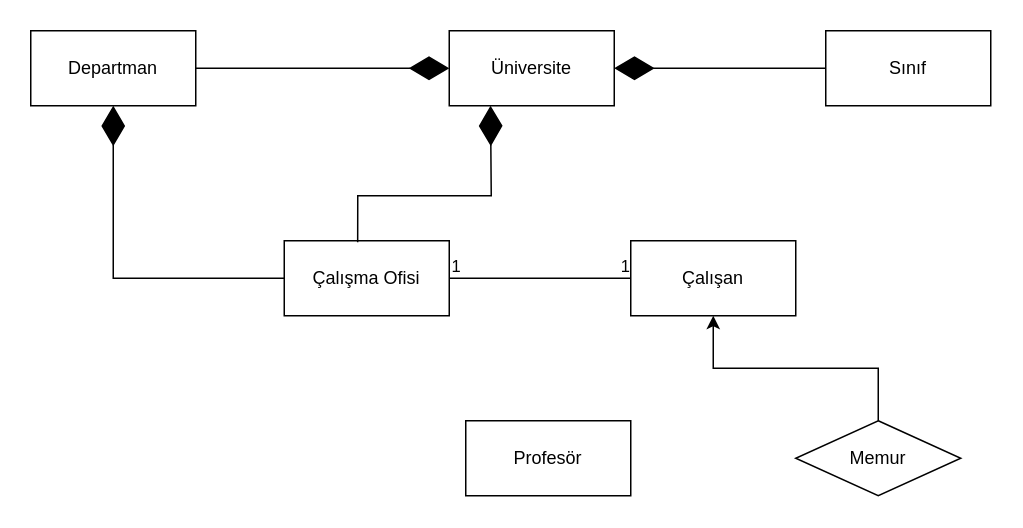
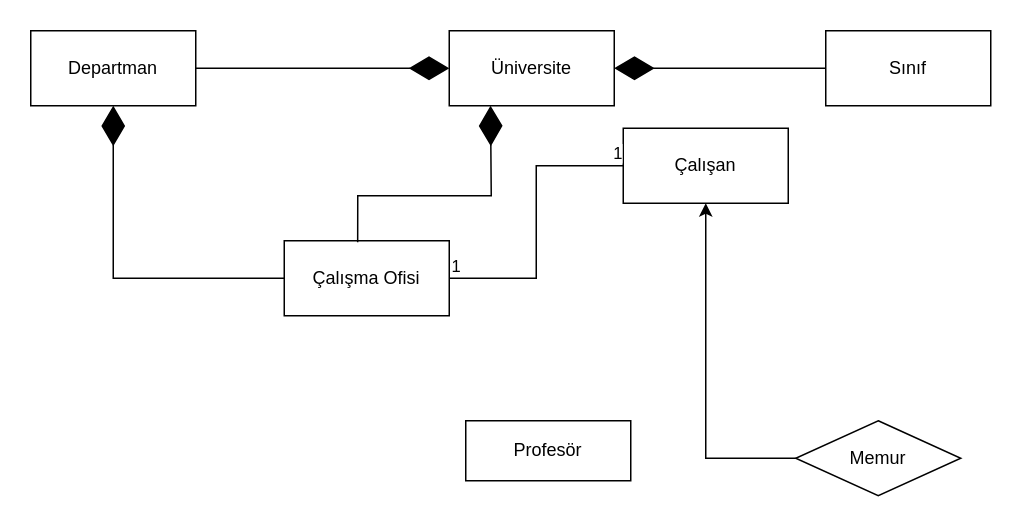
(713, 278) -> (706, 166)
(548, 458) -> (548, 451)
